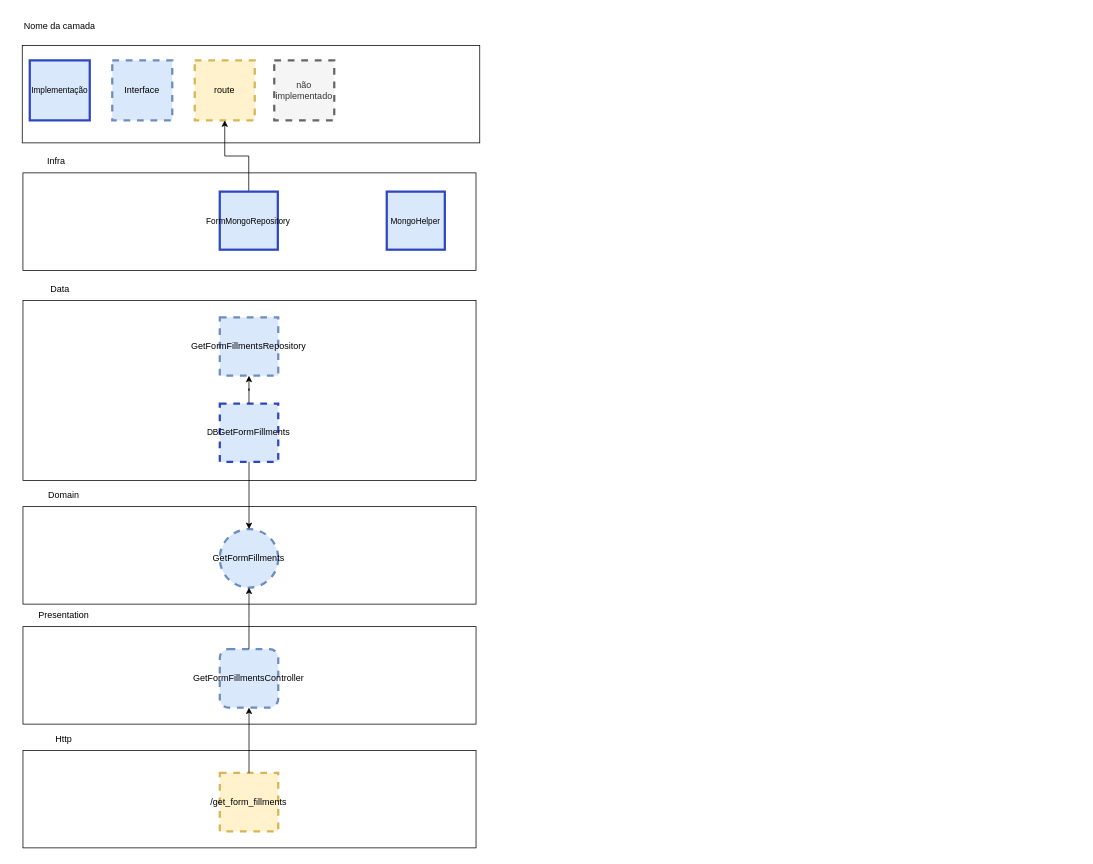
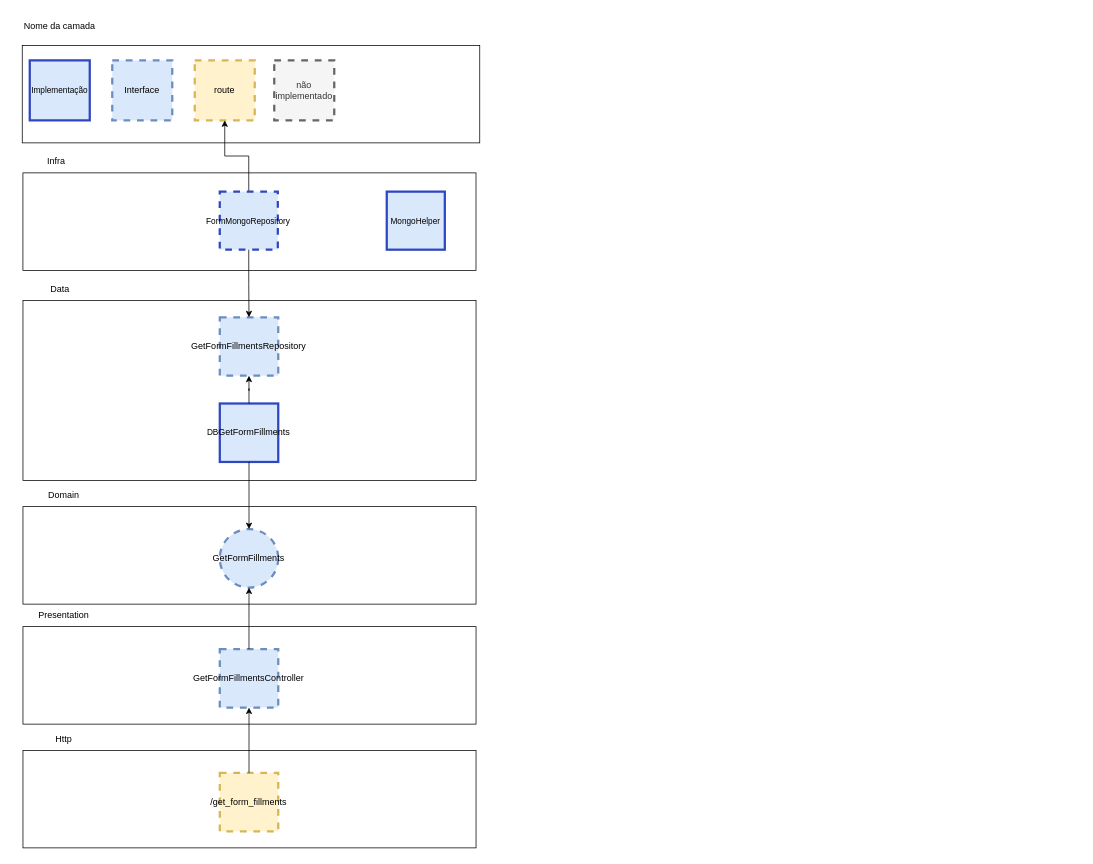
(249, 221) -> (249, 221)
none -> (249, 273)
(249, 433) -> (249, 433)
(249, 678) -> (249, 678)
